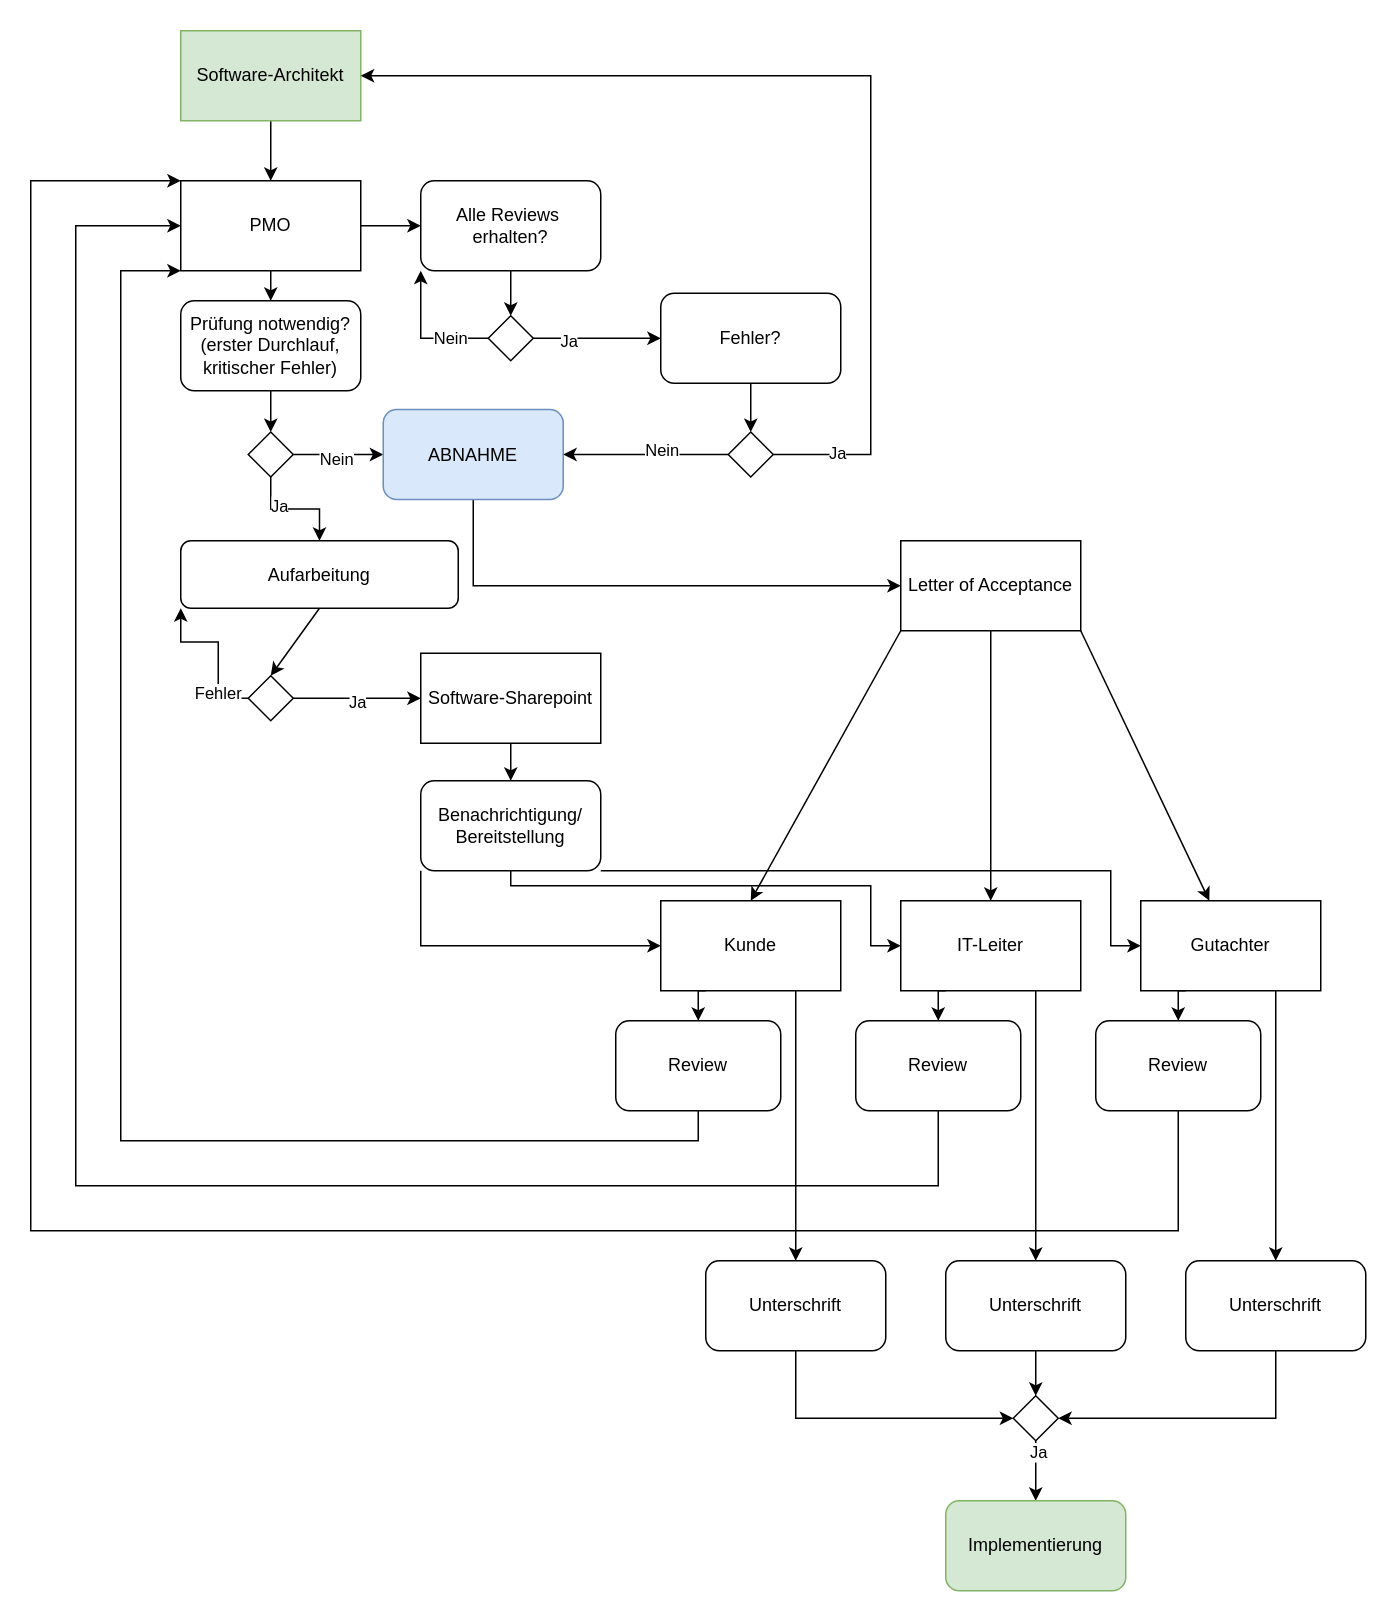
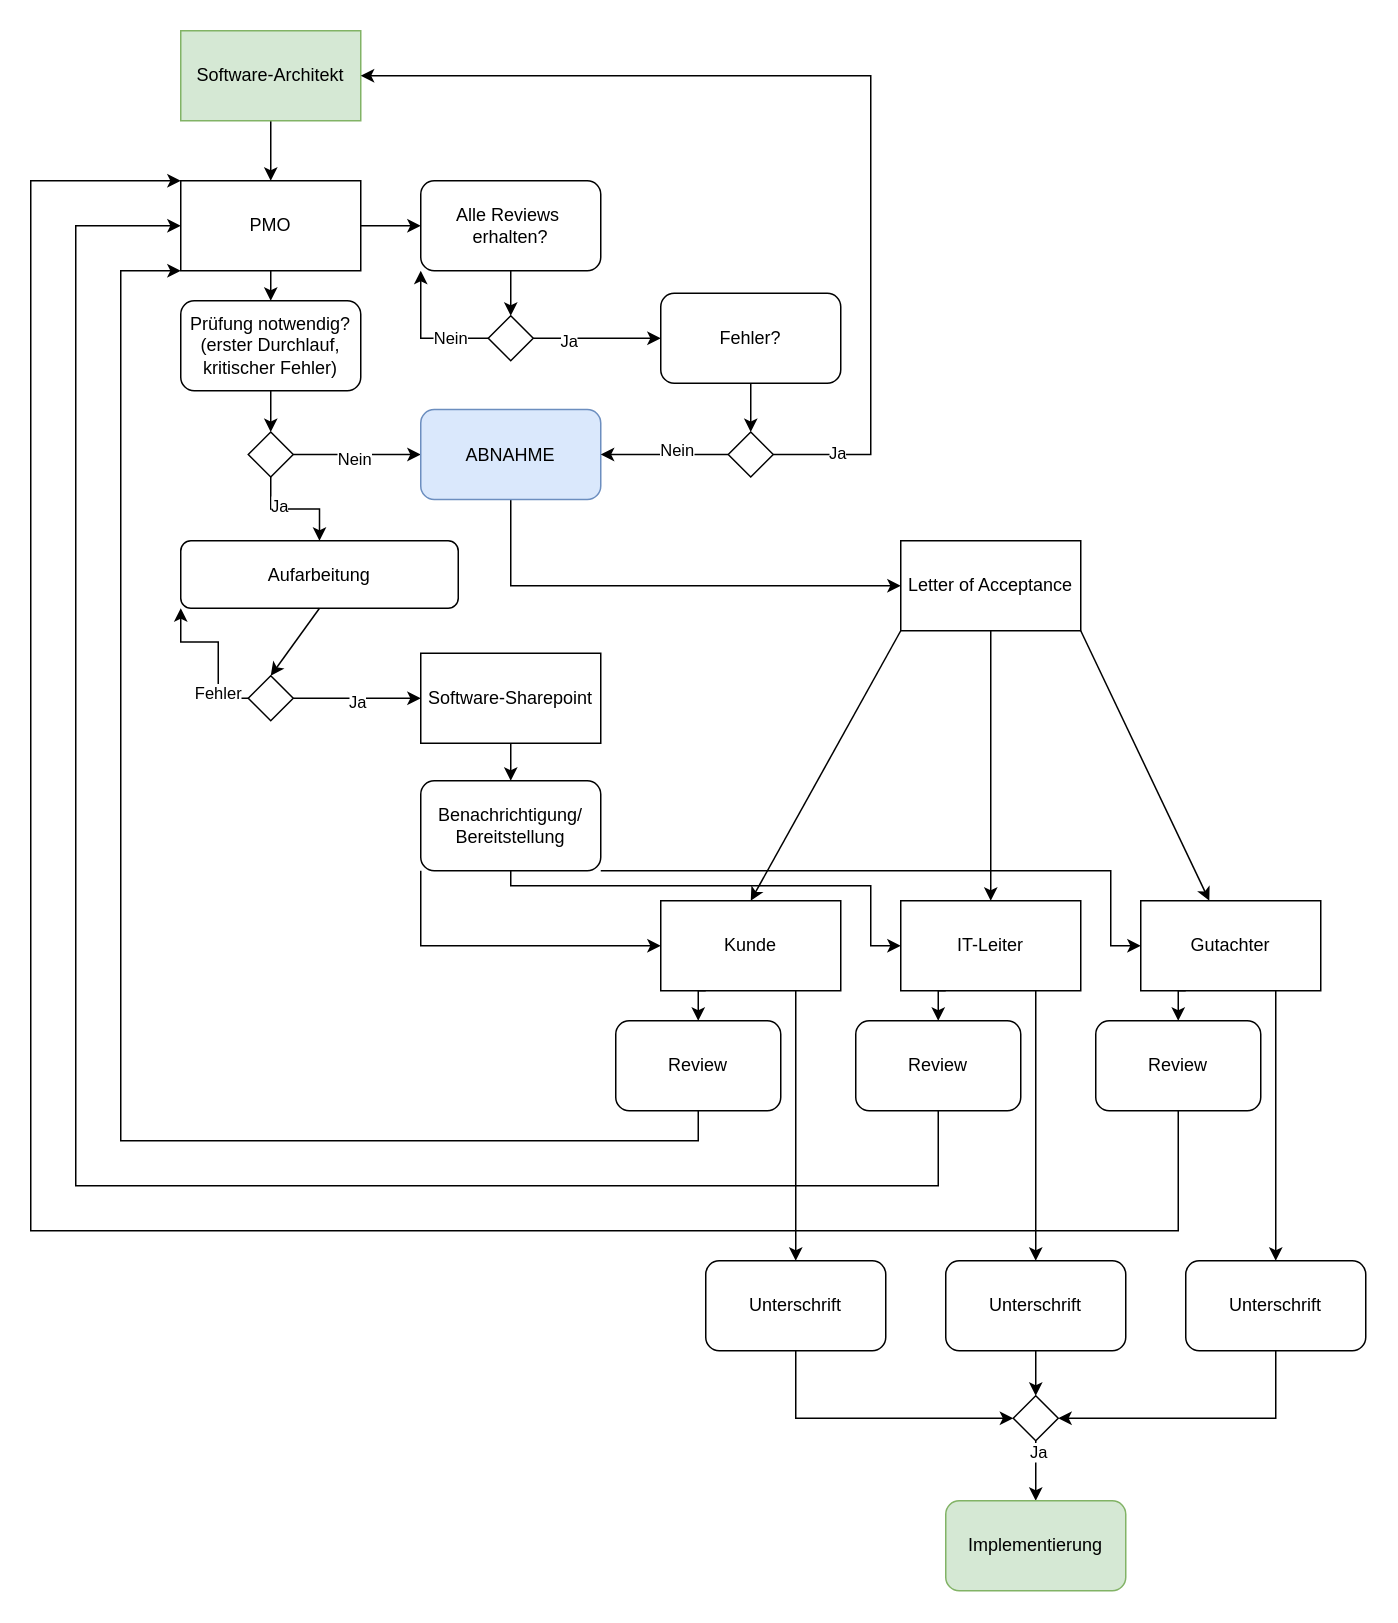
(473, 455) -> (511, 455)
